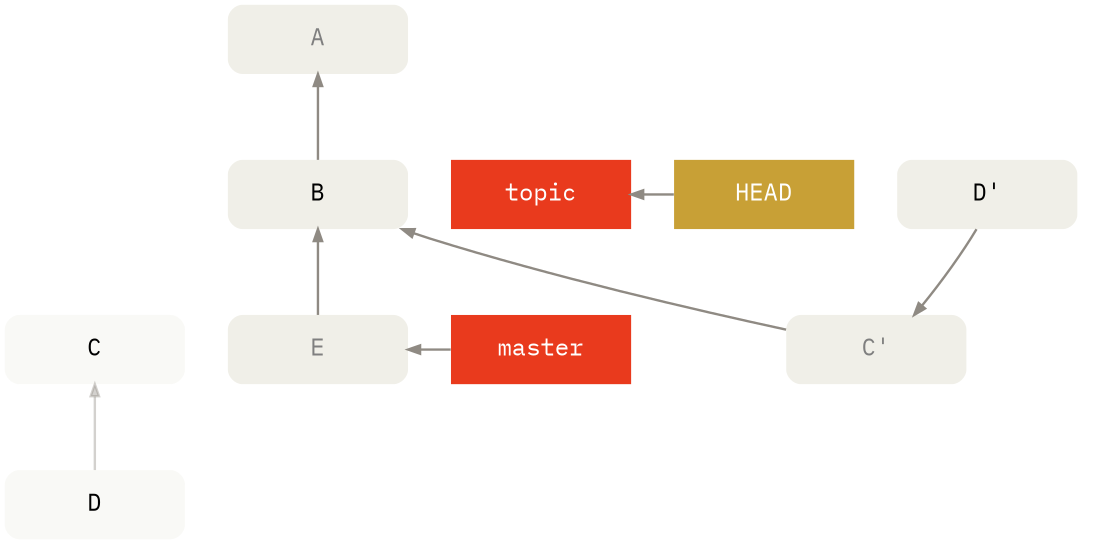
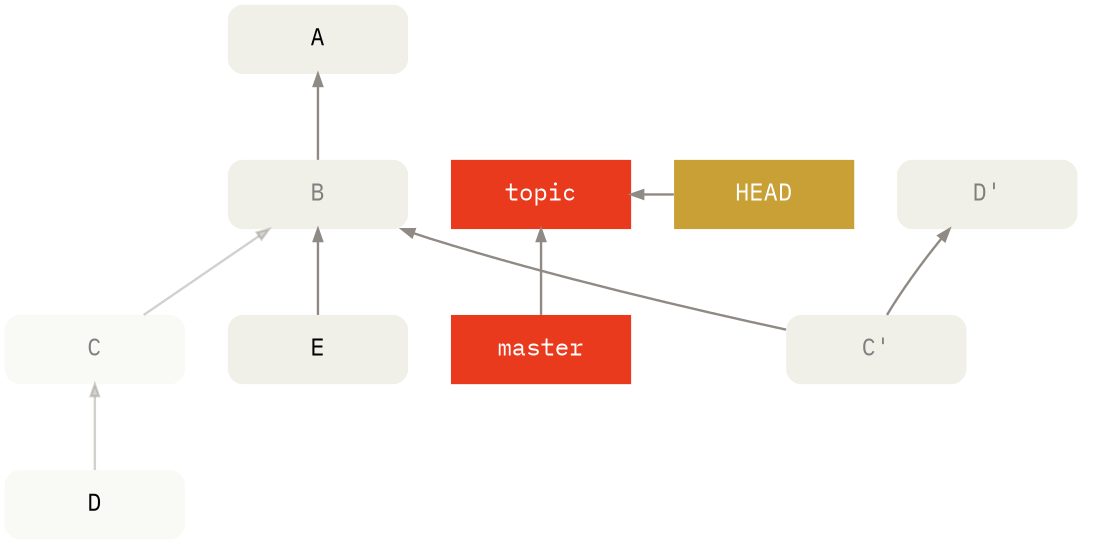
(318, 39) -> (318, 39)
(318, 194) -> (318, 194)
(987, 194) -> (987, 194)
(951, 268) -> (913, 276)
none -> (201, 275)
(95, 350) -> (95, 350)
(318, 350) -> (318, 350)
(435, 350) -> (541, 278)
